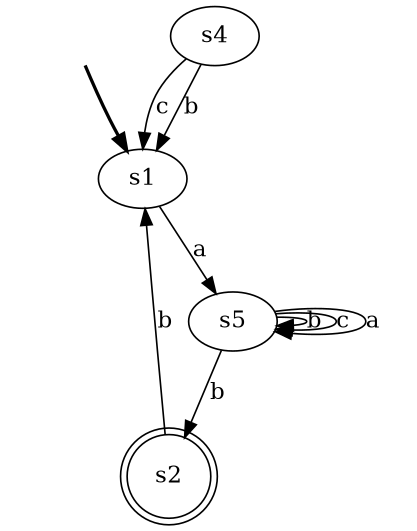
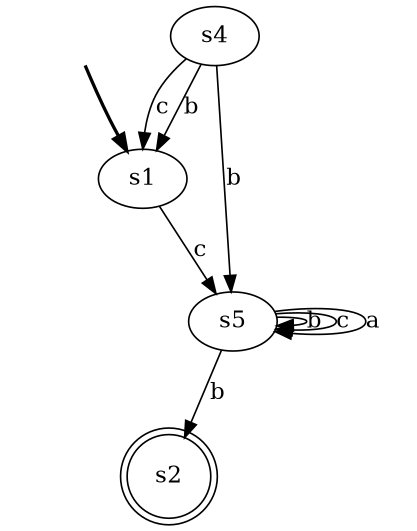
none -> (223, 170)
(200, 250) -> (200, 250)
(156, 330) -> none
